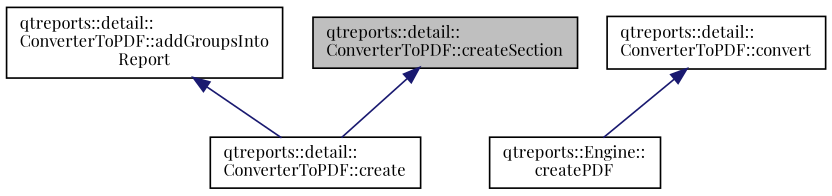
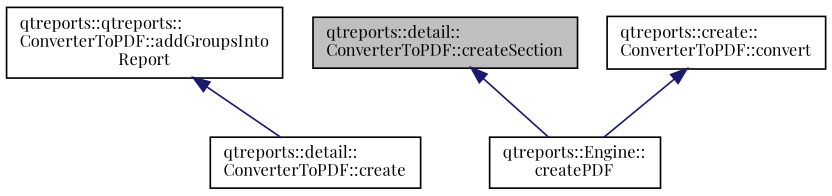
(145, 43) -> (145, 43)
(716, 43) -> (716, 43)
(374, 108) -> (516, 108)
